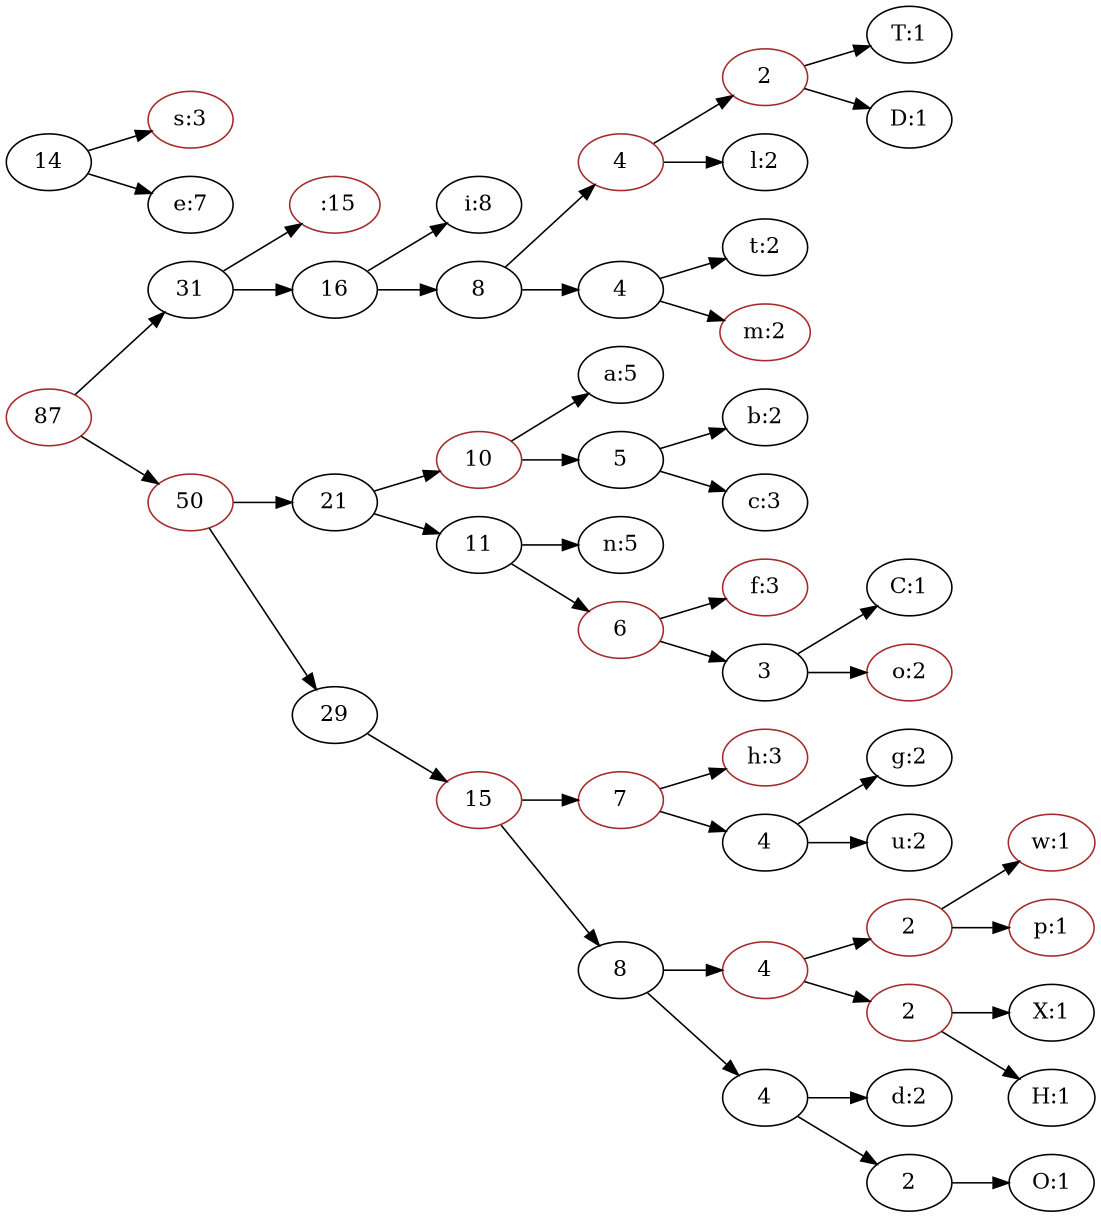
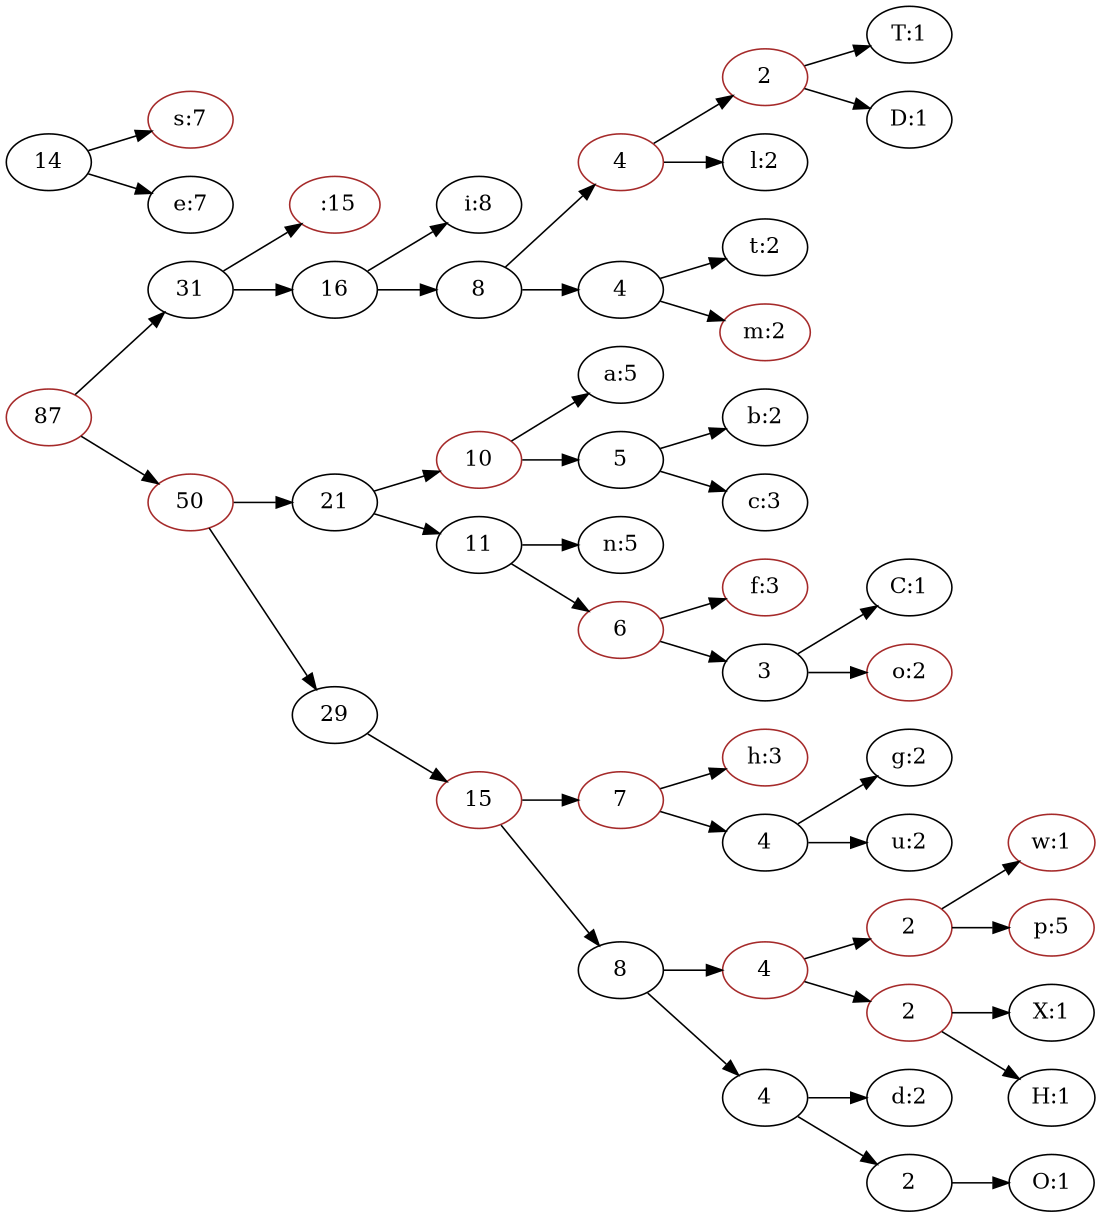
(191, 120) -> (191, 120)
(1052, 928) -> (1052, 928)
